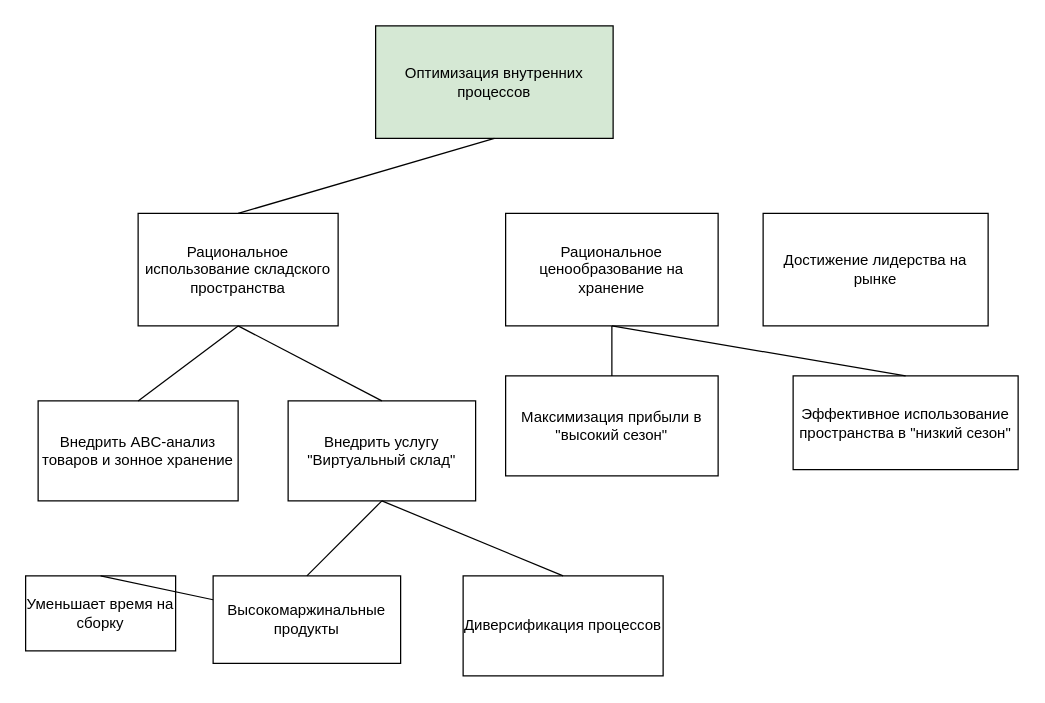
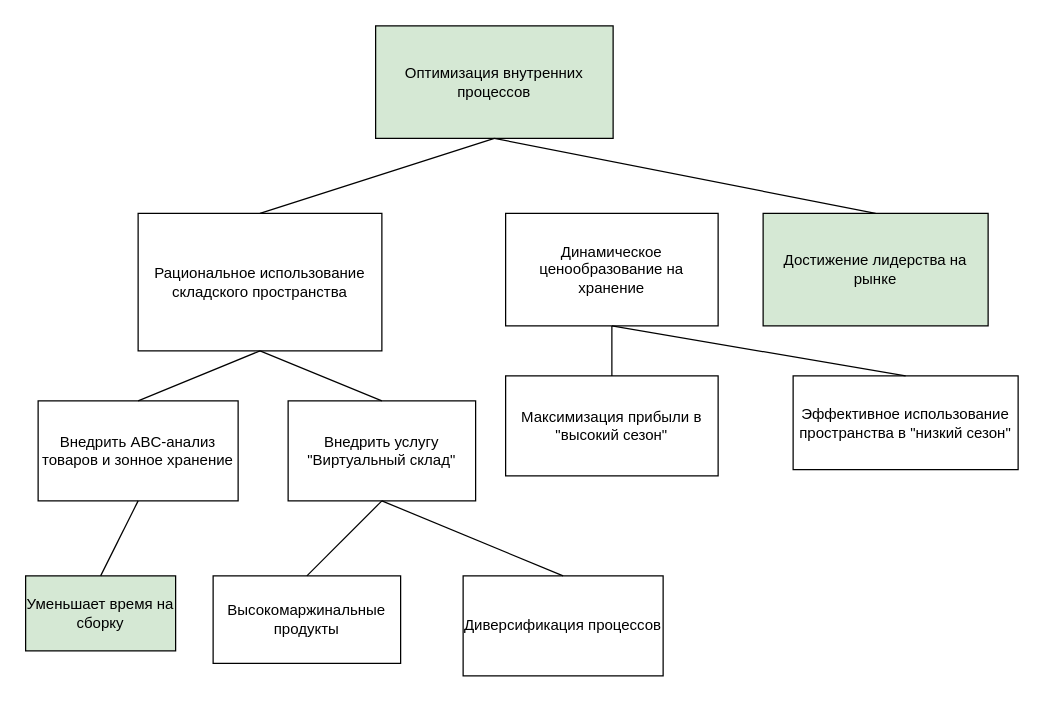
none -> (685, 176)
(238, 269) -> (260, 282)
(612, 269) -> (612, 269)
(876, 269) -> (876, 269)
(156, 587) -> (119, 539)
(101, 613) -> (101, 613)
